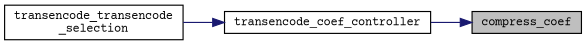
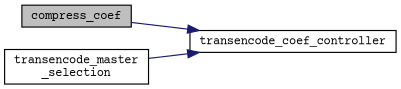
(94, 22) -> (77, 67)
(446, 22) -> (160, 26)
